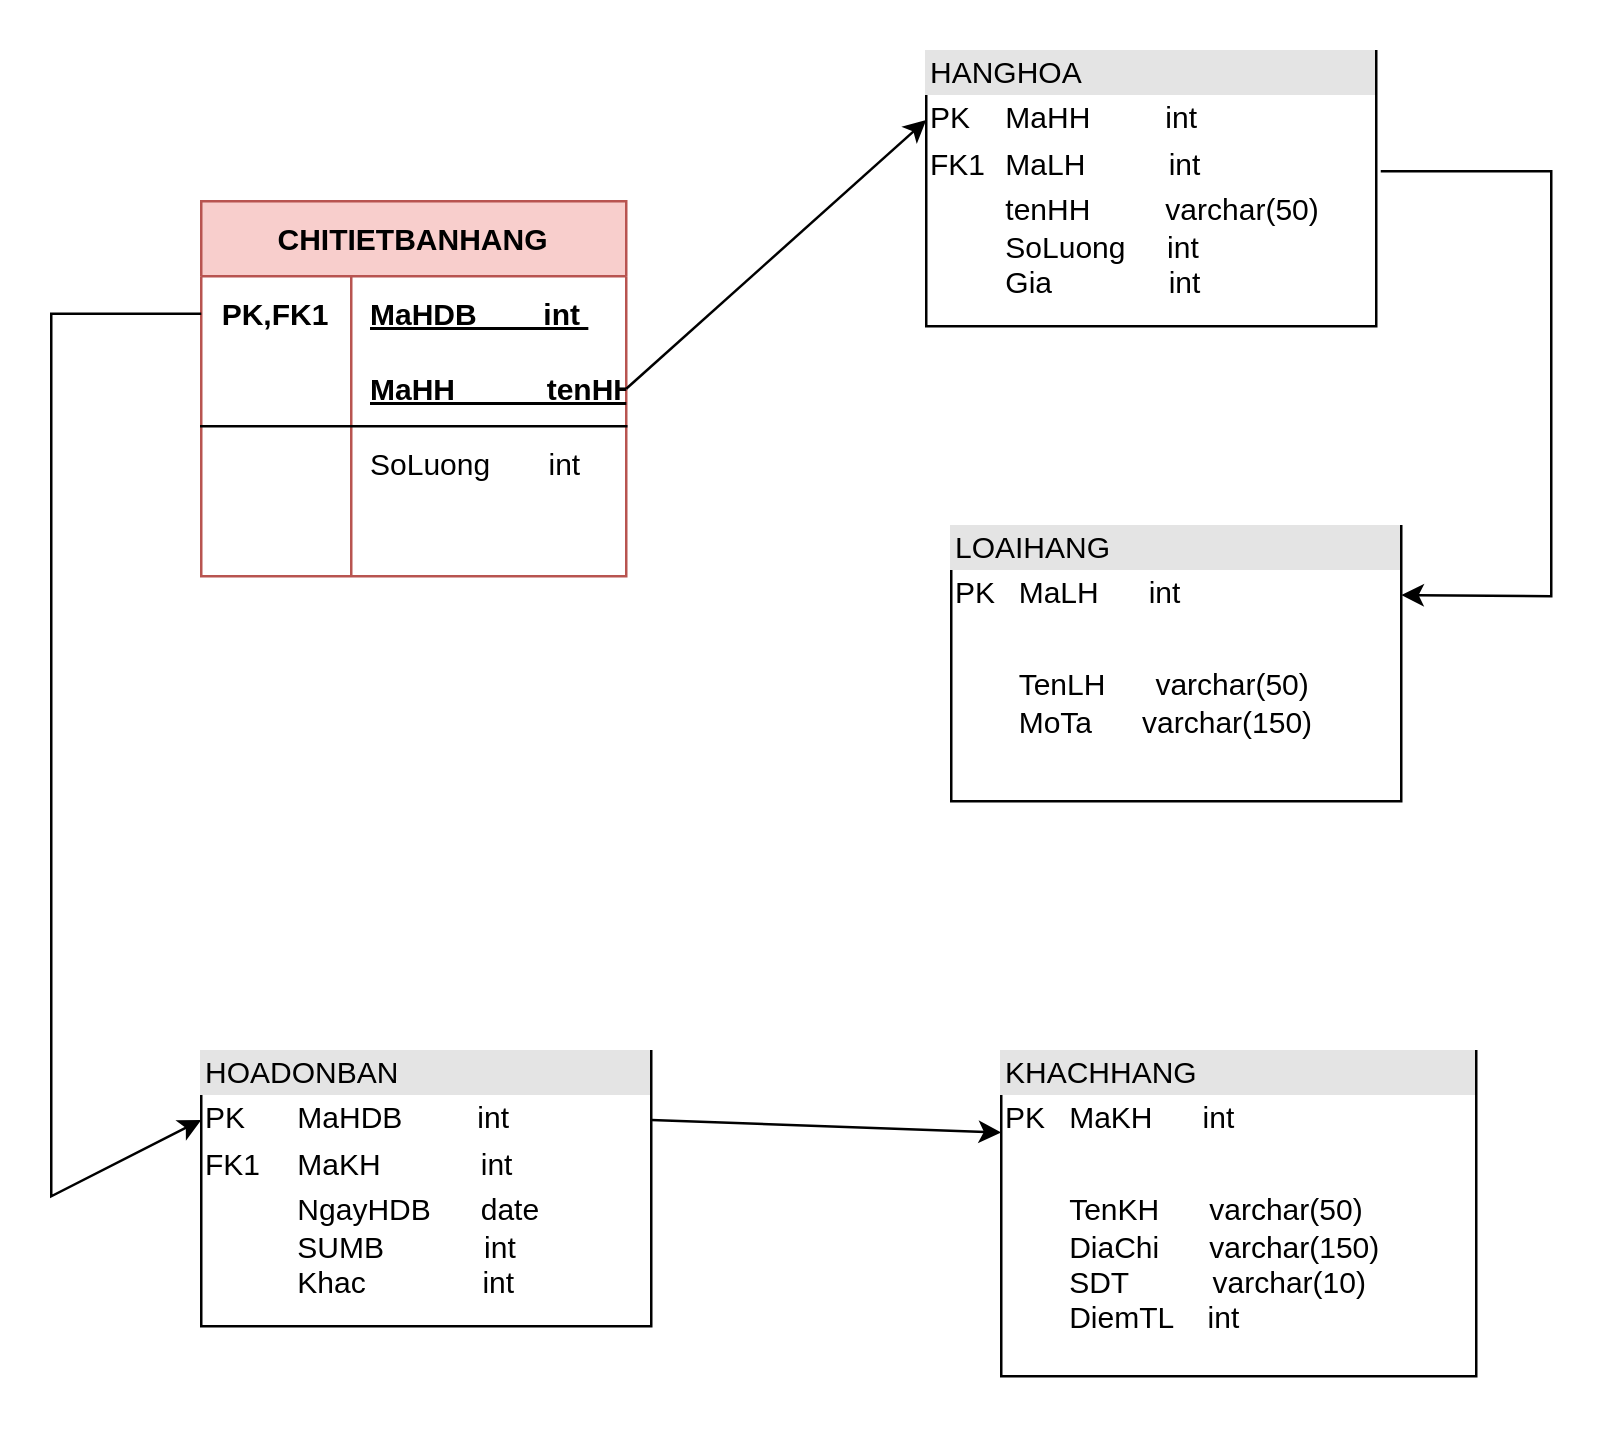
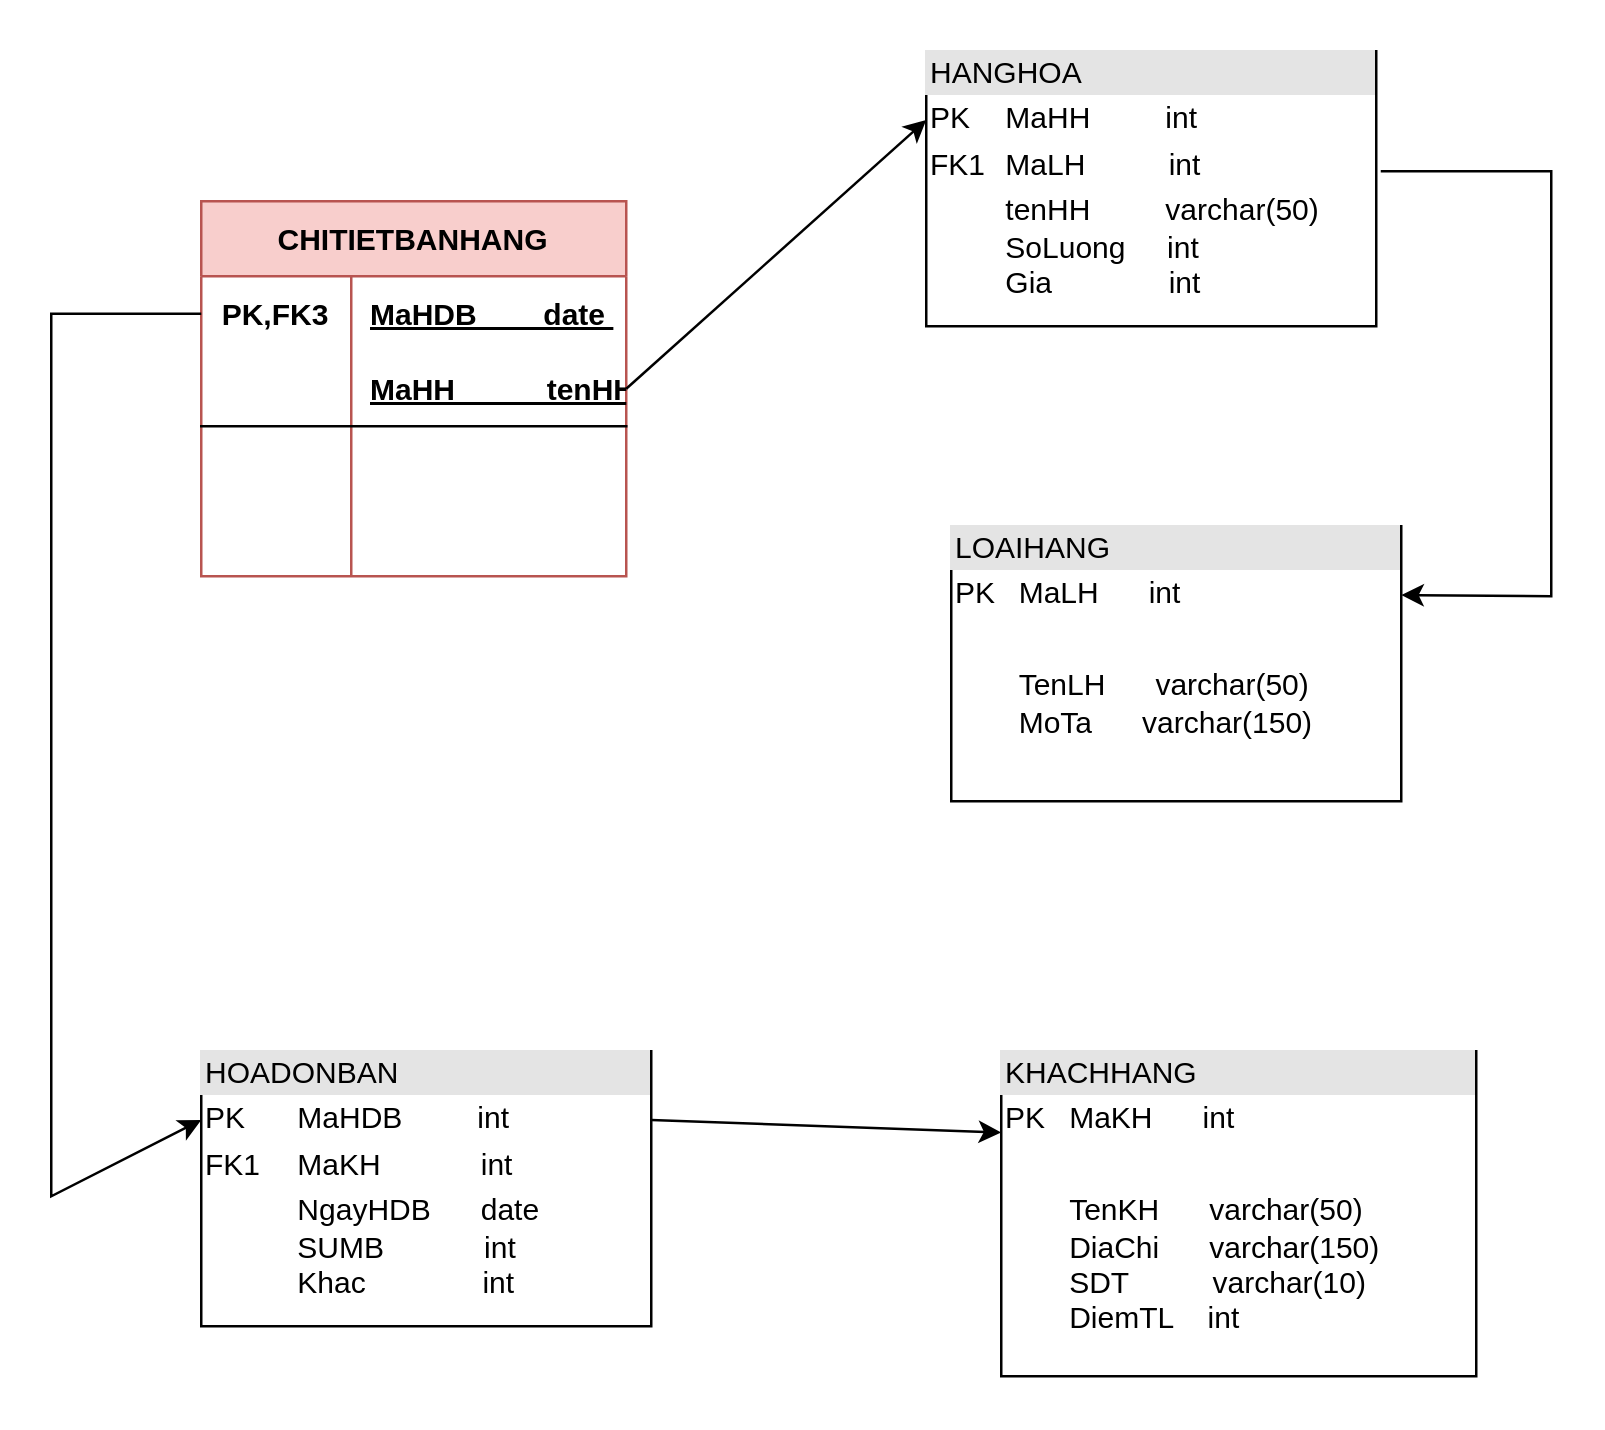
(275, 315) -> (275, 315)
(485, 315) -> (497, 315)
(489, 464) -> none
